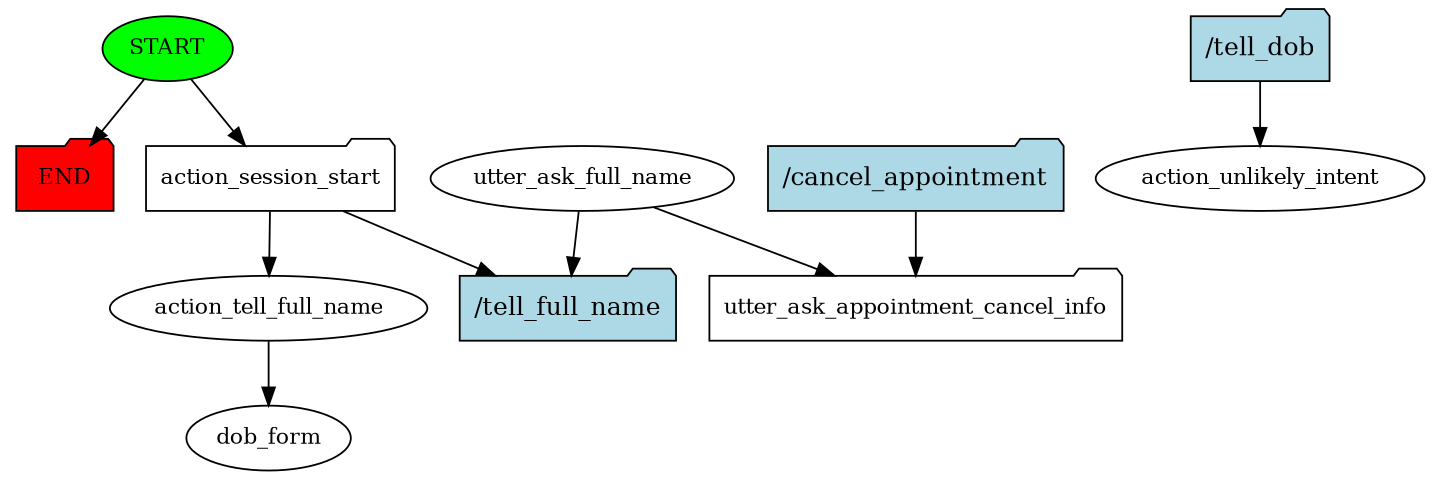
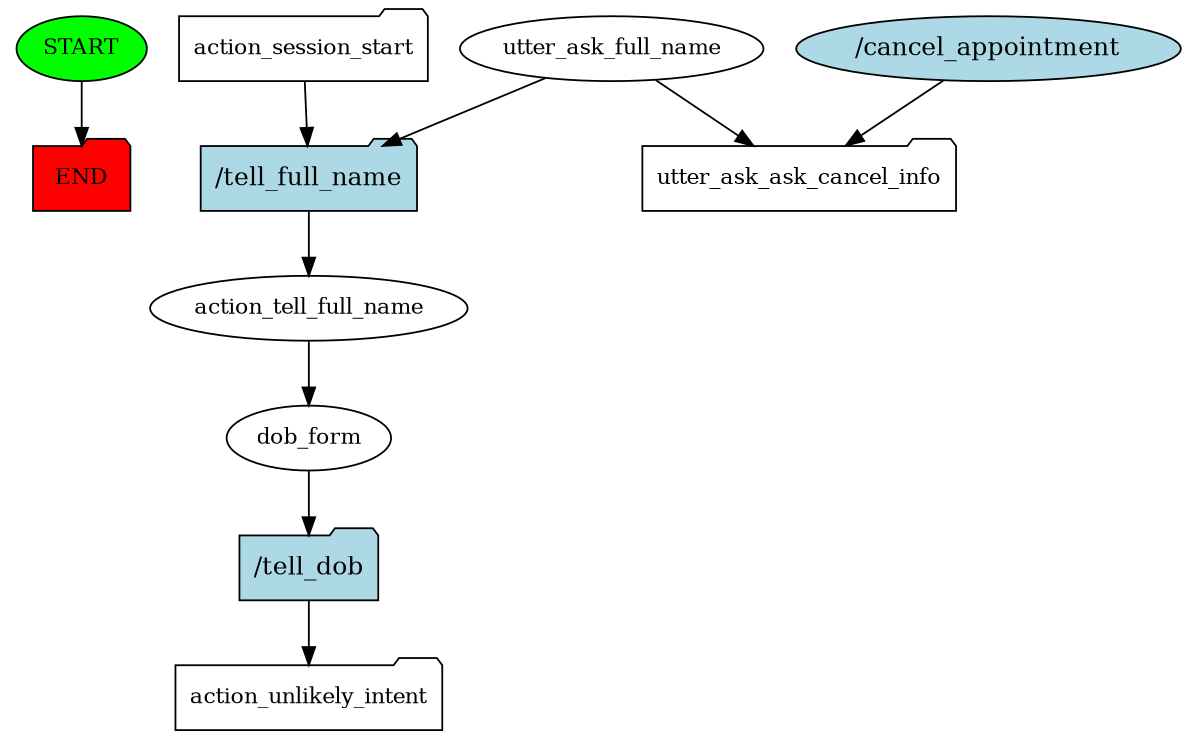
(212, 105) -> none
(916, 178) -> (988, 49)
(1260, 178) -> (309, 698)
(270, 235) -> (309, 235)
(916, 308) -> (799, 178)
none -> (309, 494)
